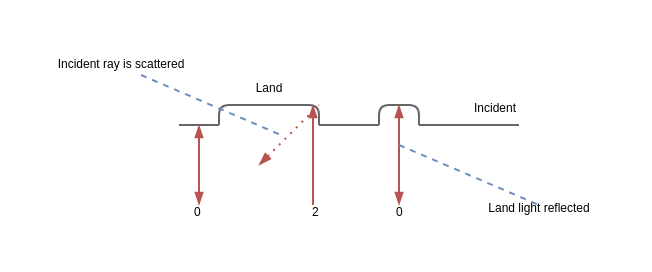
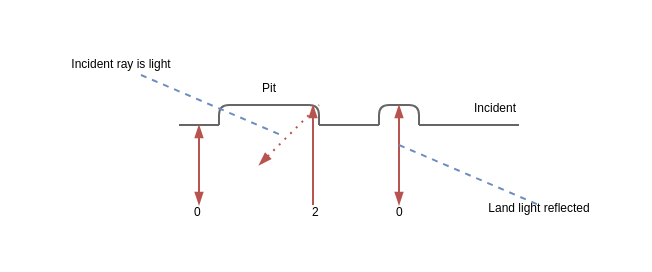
(122, 61) -> (122, 61)
(270, 85) -> (270, 85)
